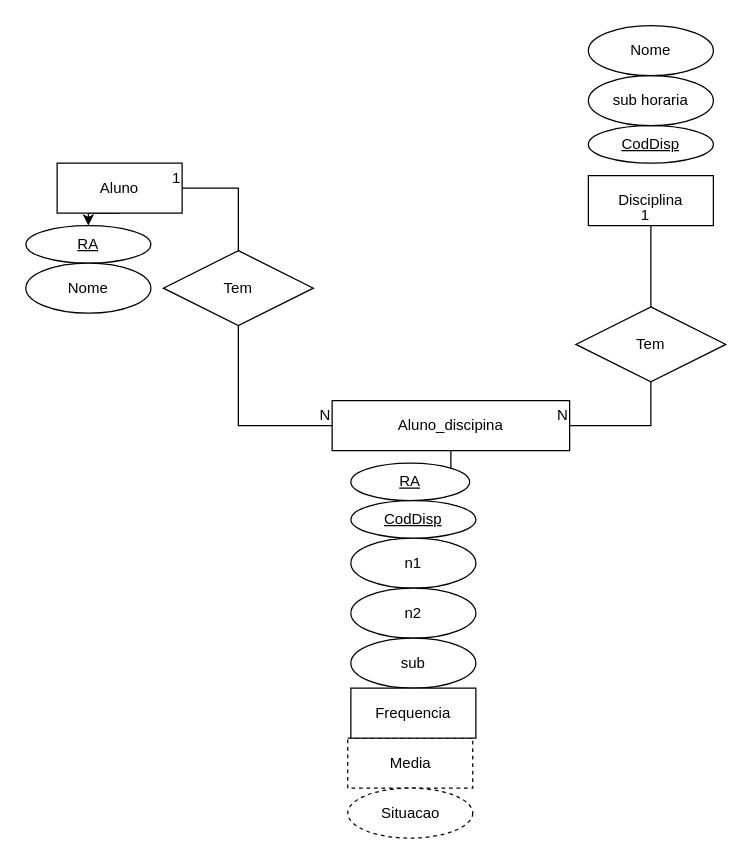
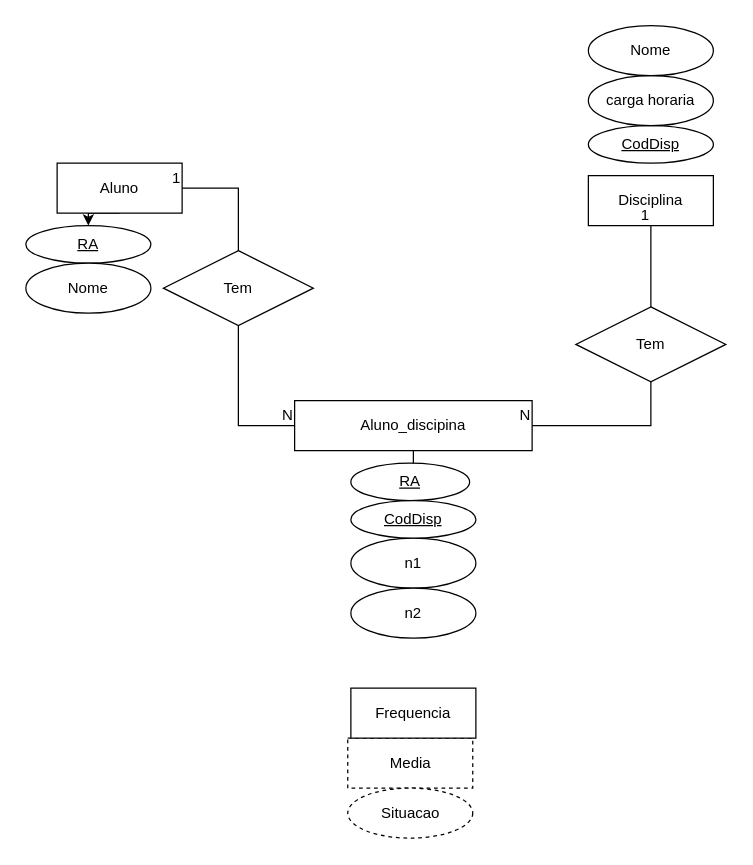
(651, 101) -> (651, 101)
(451, 426) -> (413, 426)
(413, 663) -> none
